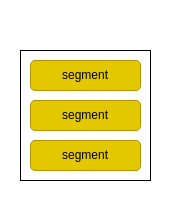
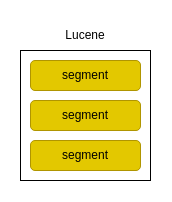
none -> (86, 36)
